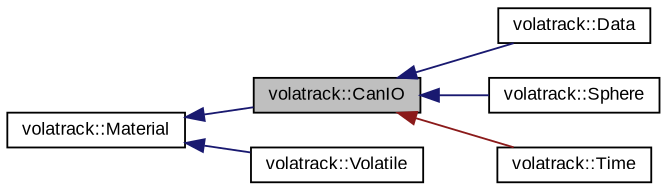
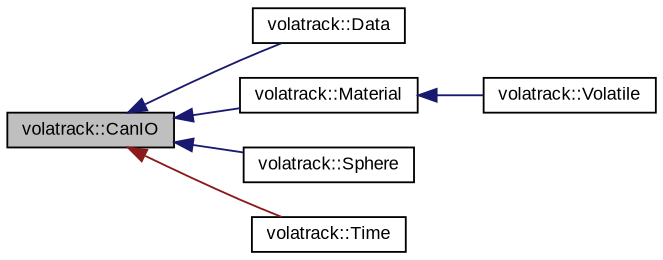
(229, 111) -> (216, 112)
